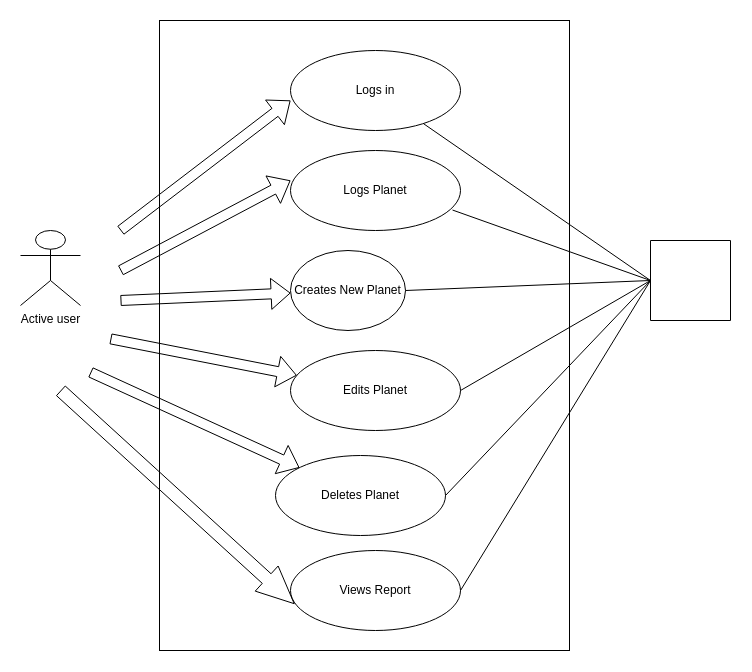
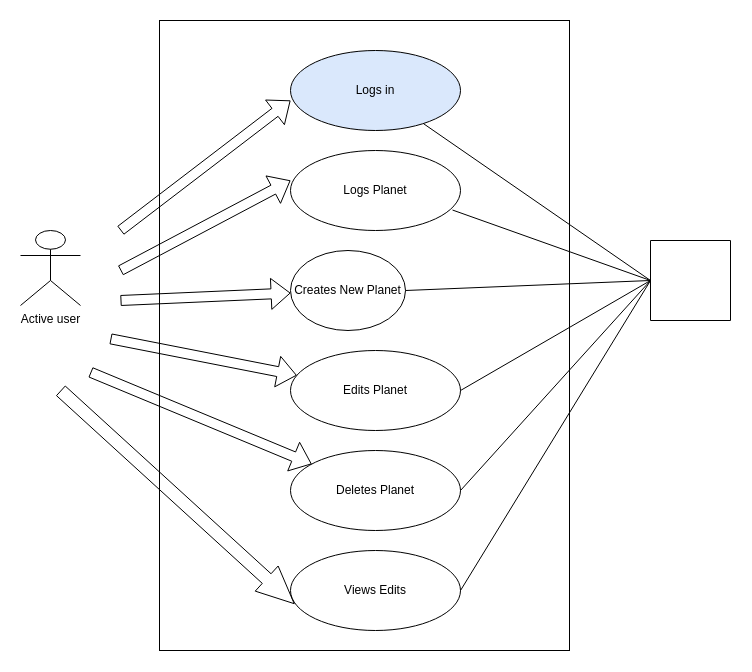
(376, 91) -> (376, 91)
(361, 496) -> (376, 491)
(376, 591) -> (376, 591)
